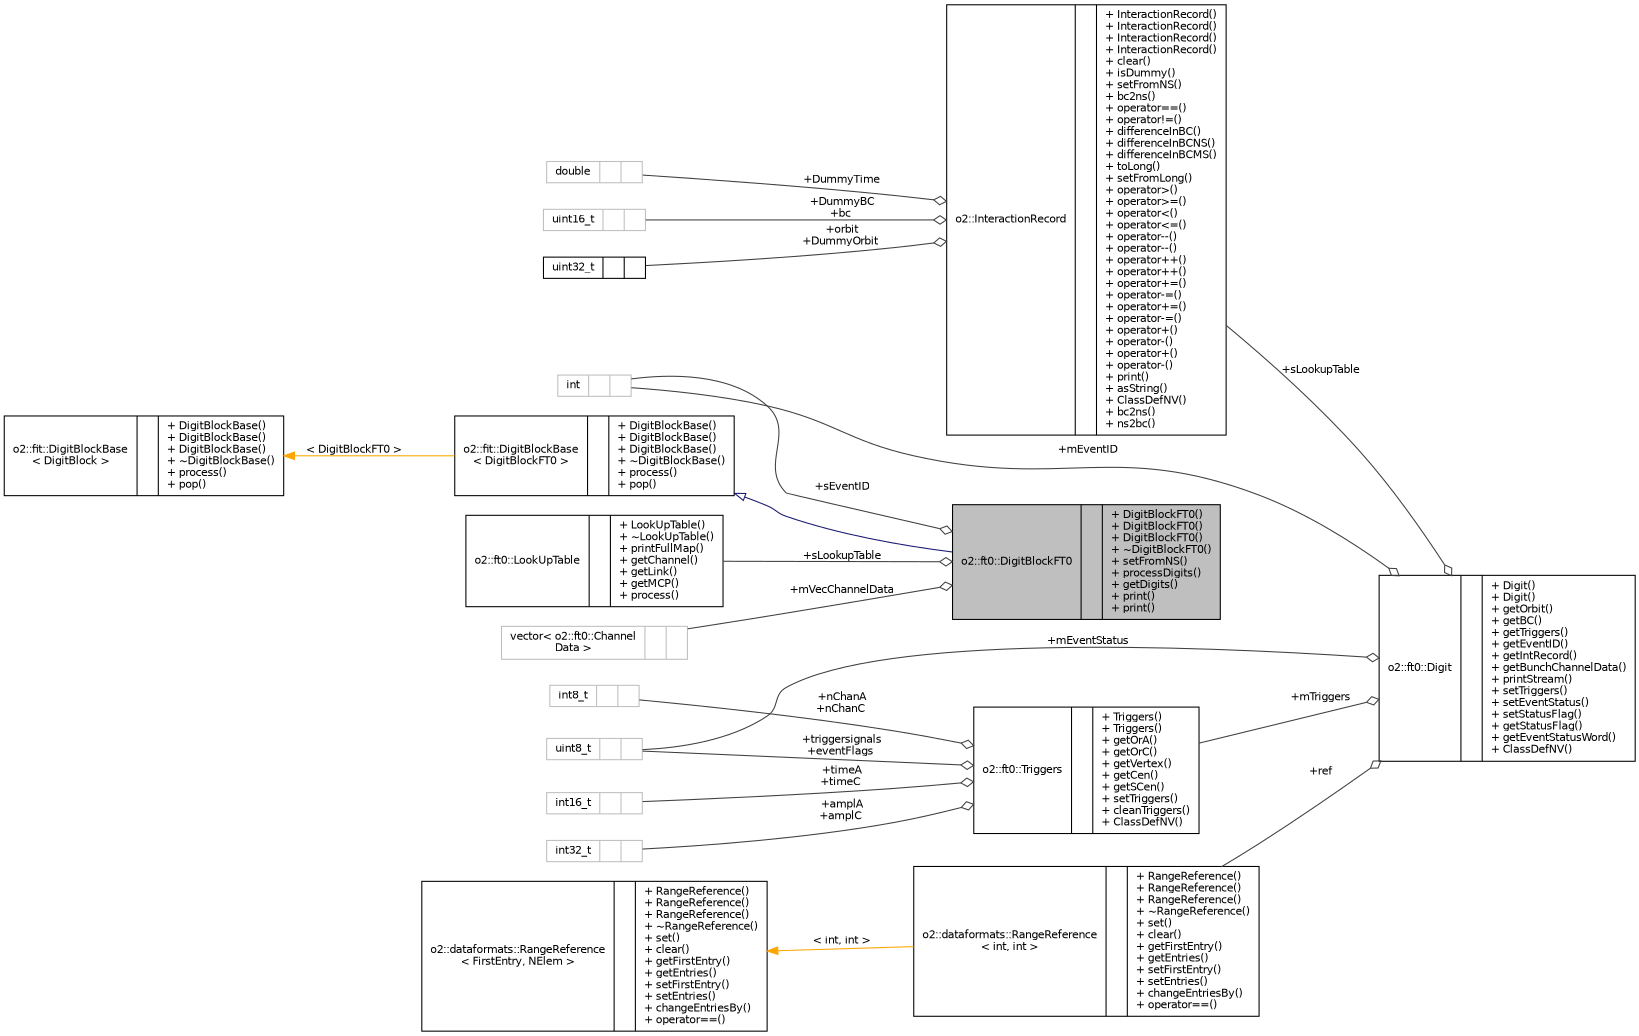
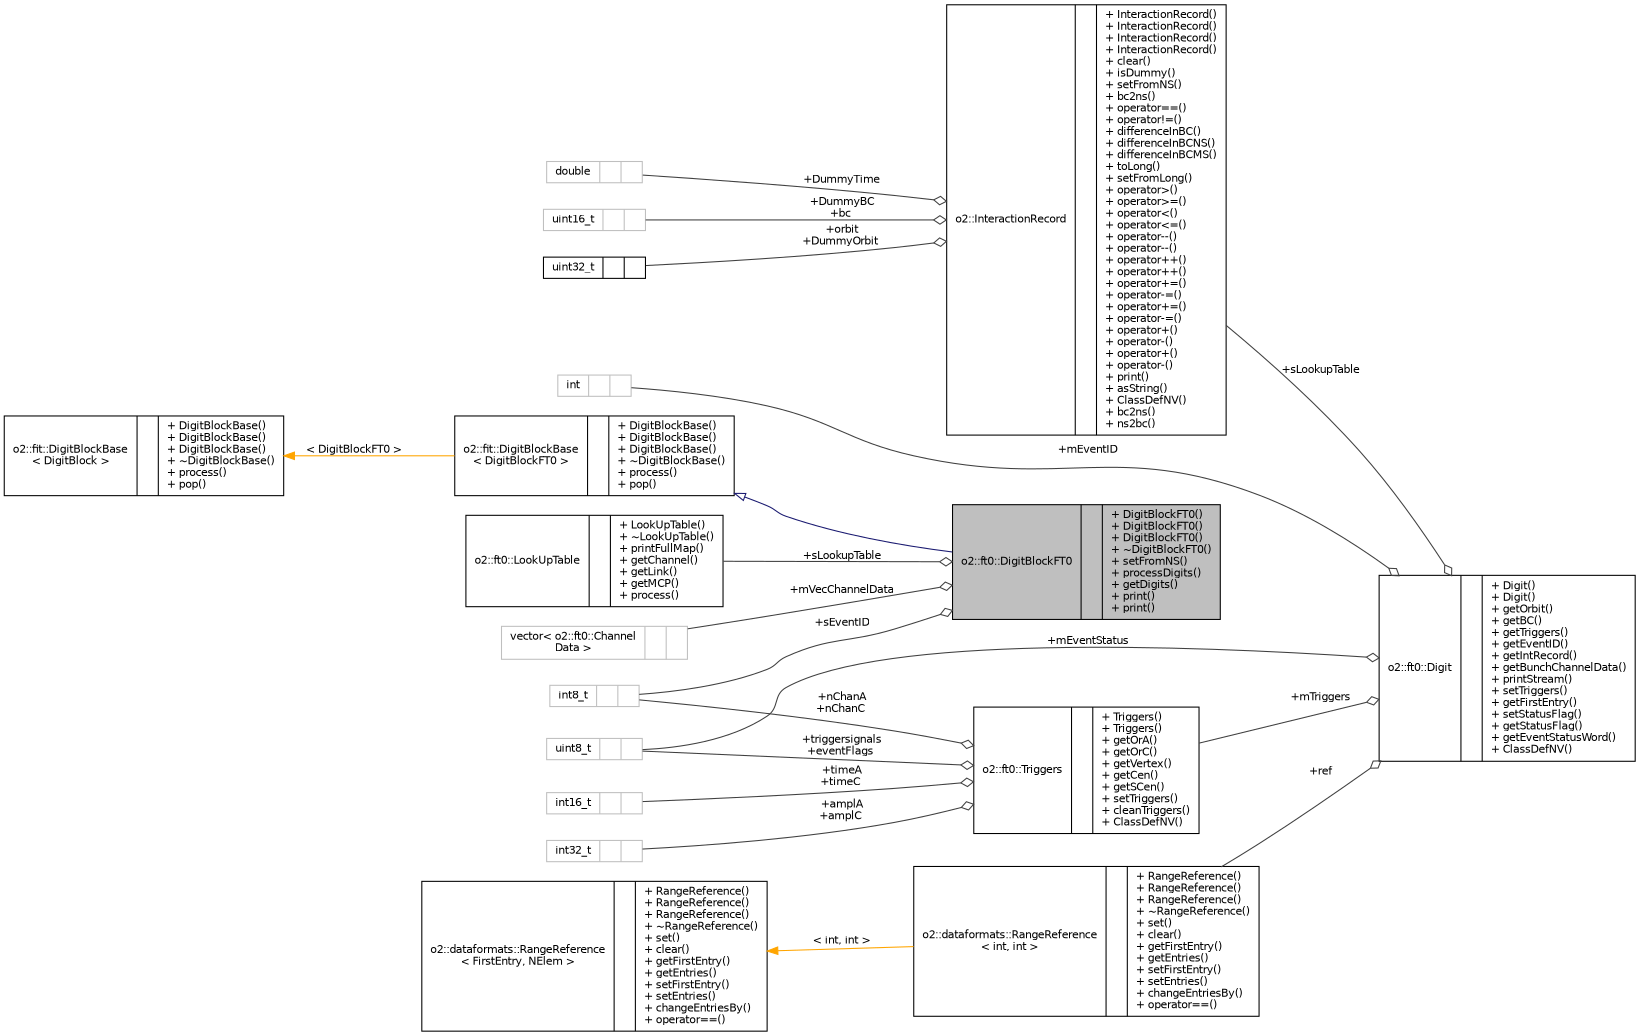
(776, 457) -> (789, 655)
(1540, 703) -> (1534, 703)
